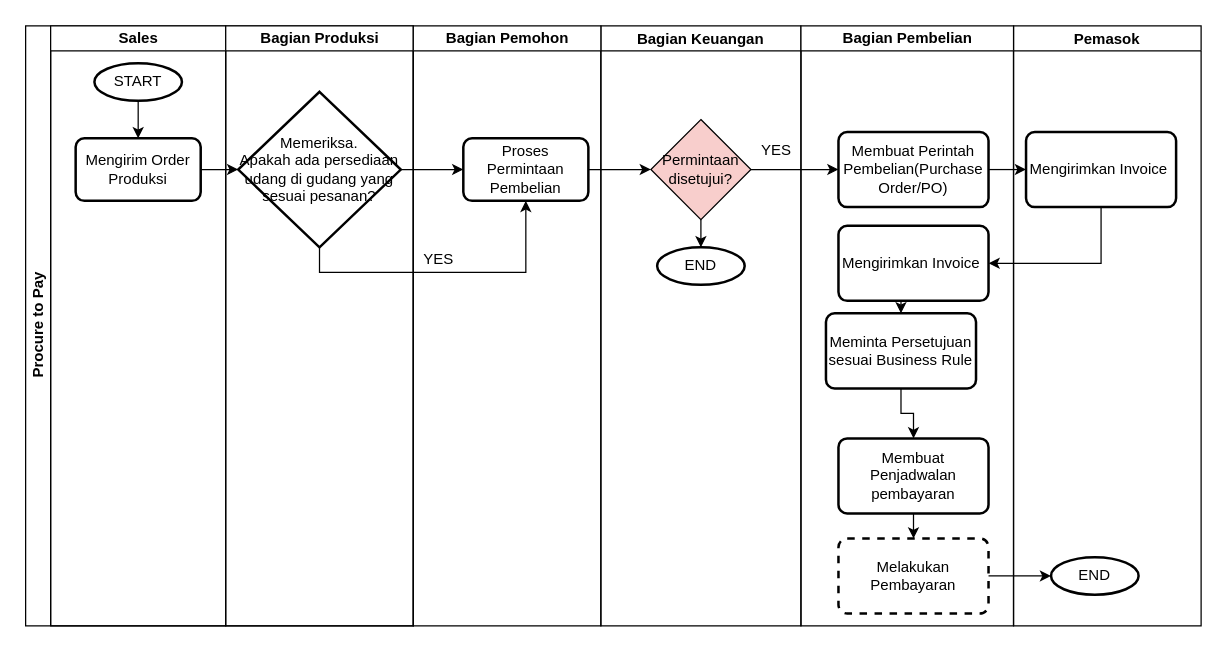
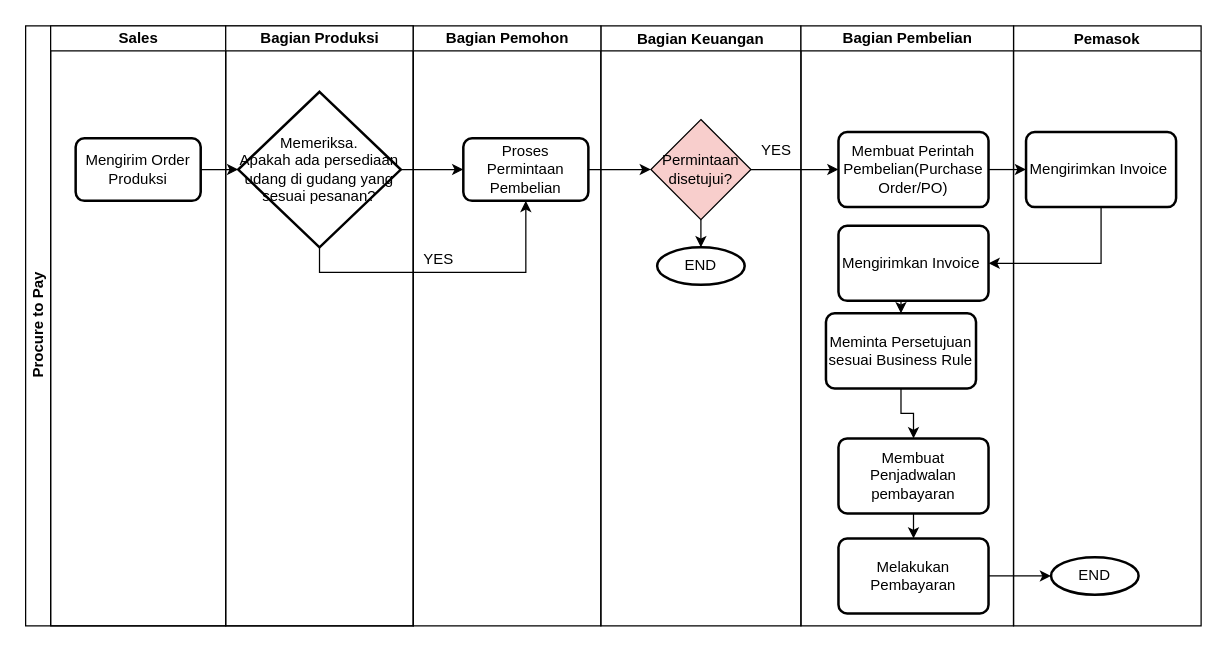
(138, 82) -> none
(138, 115) -> none
(913, 576) -> (913, 576)
